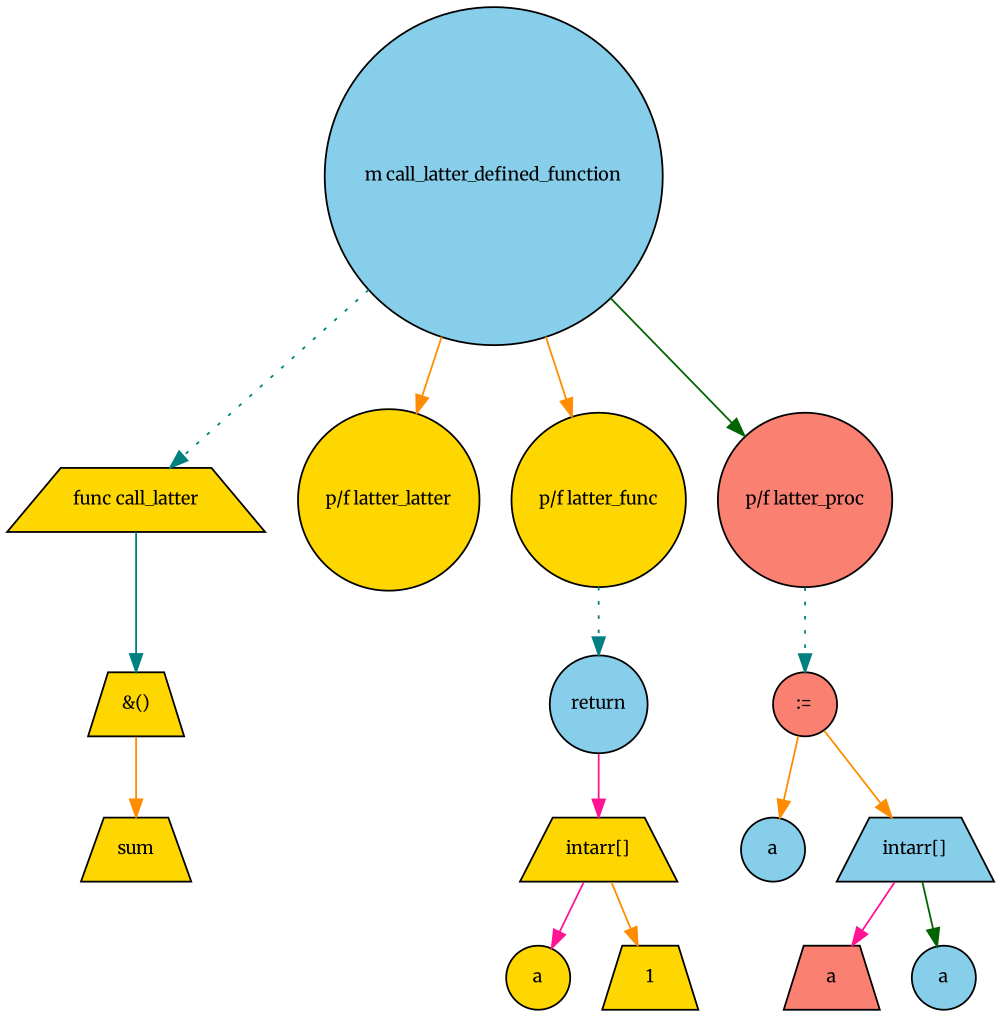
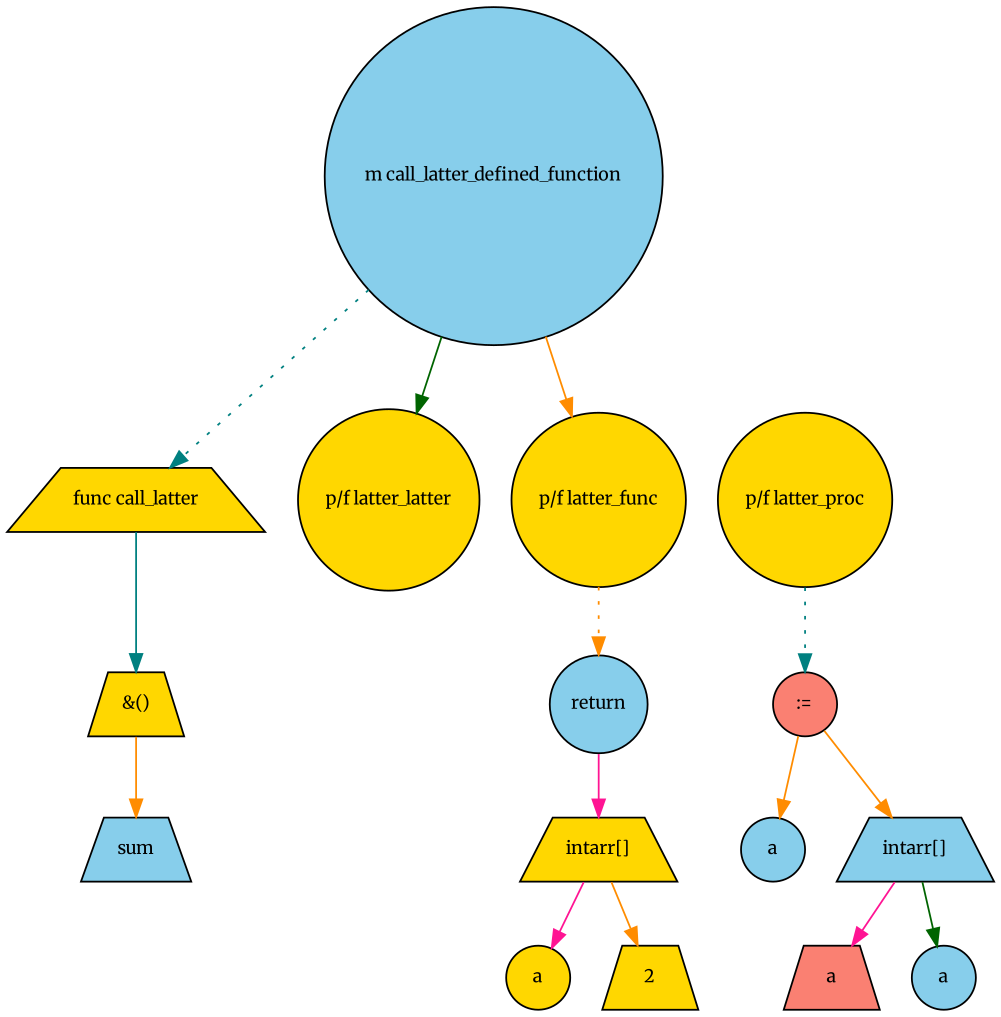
(671, 361) -> none
(432, 366) -> (432, 366)
(805, 500) -> (805, 500)
(599, 612) -> (599, 612)
(136, 850) -> (136, 850)
(650, 978) -> (650, 978)
